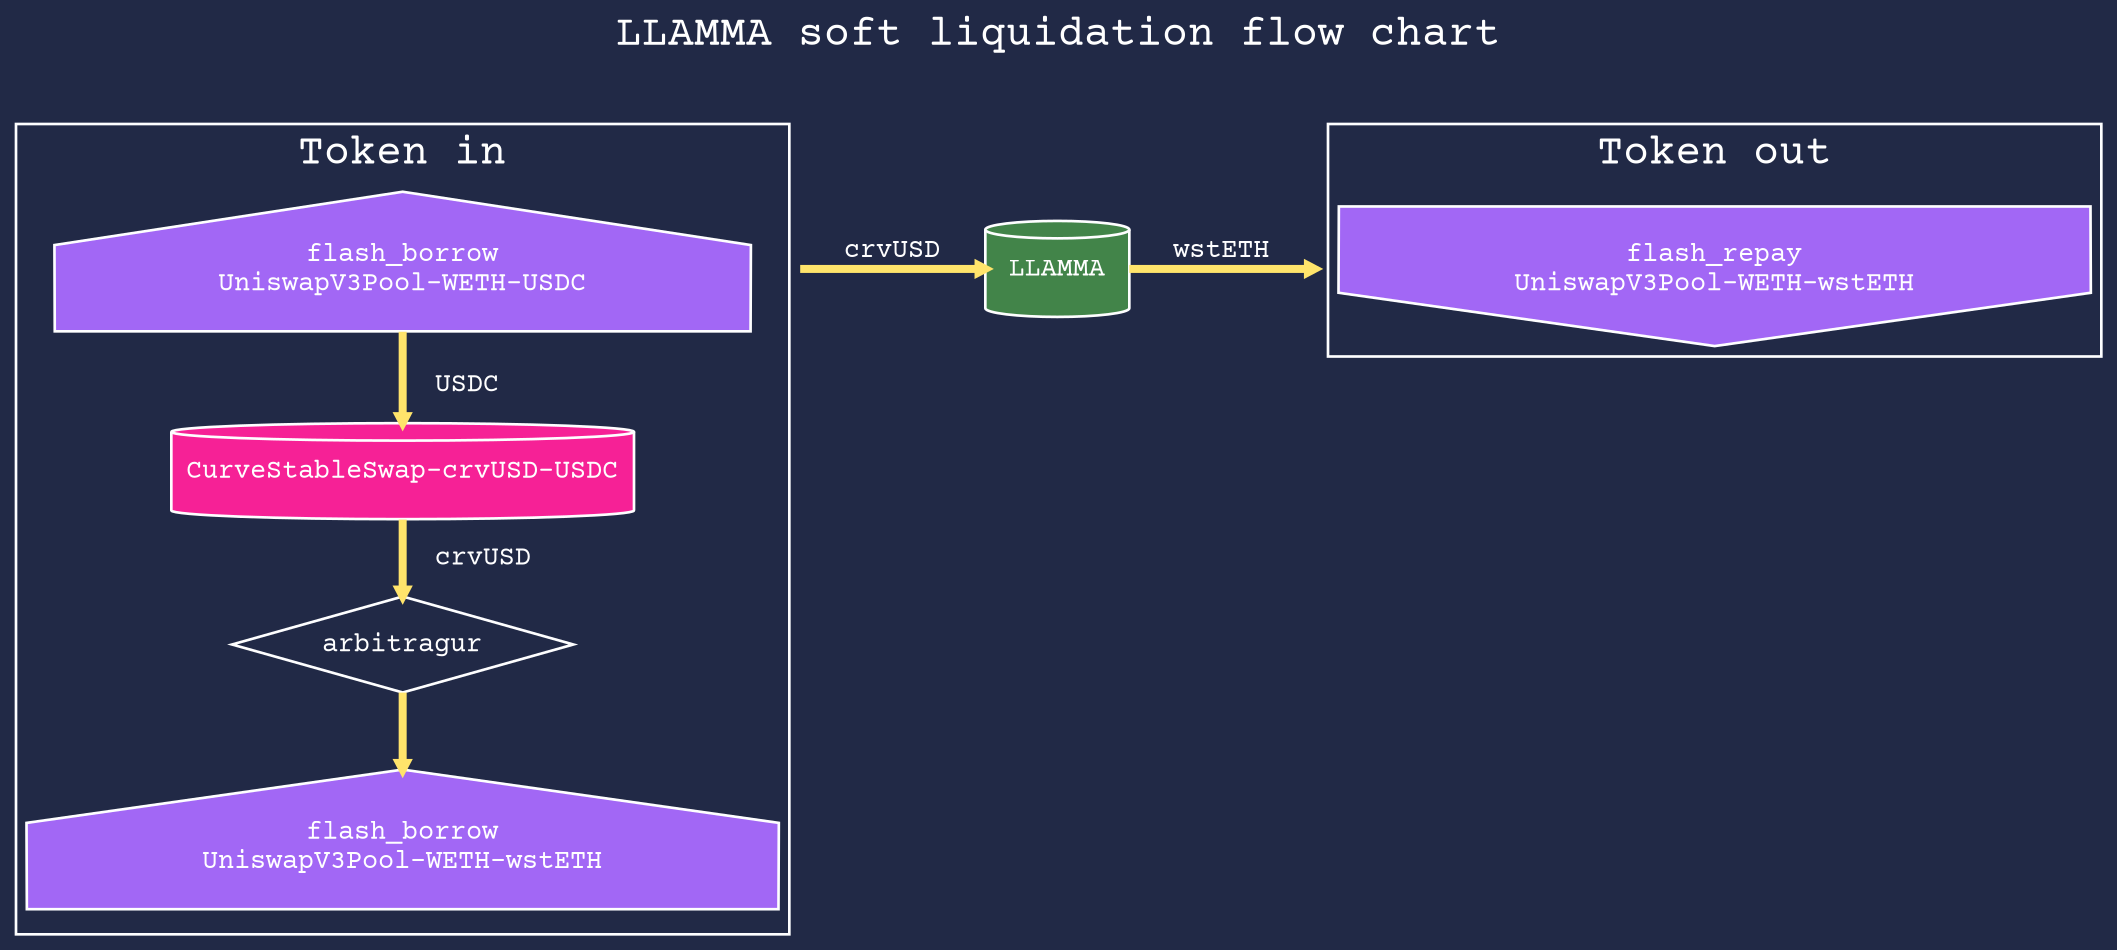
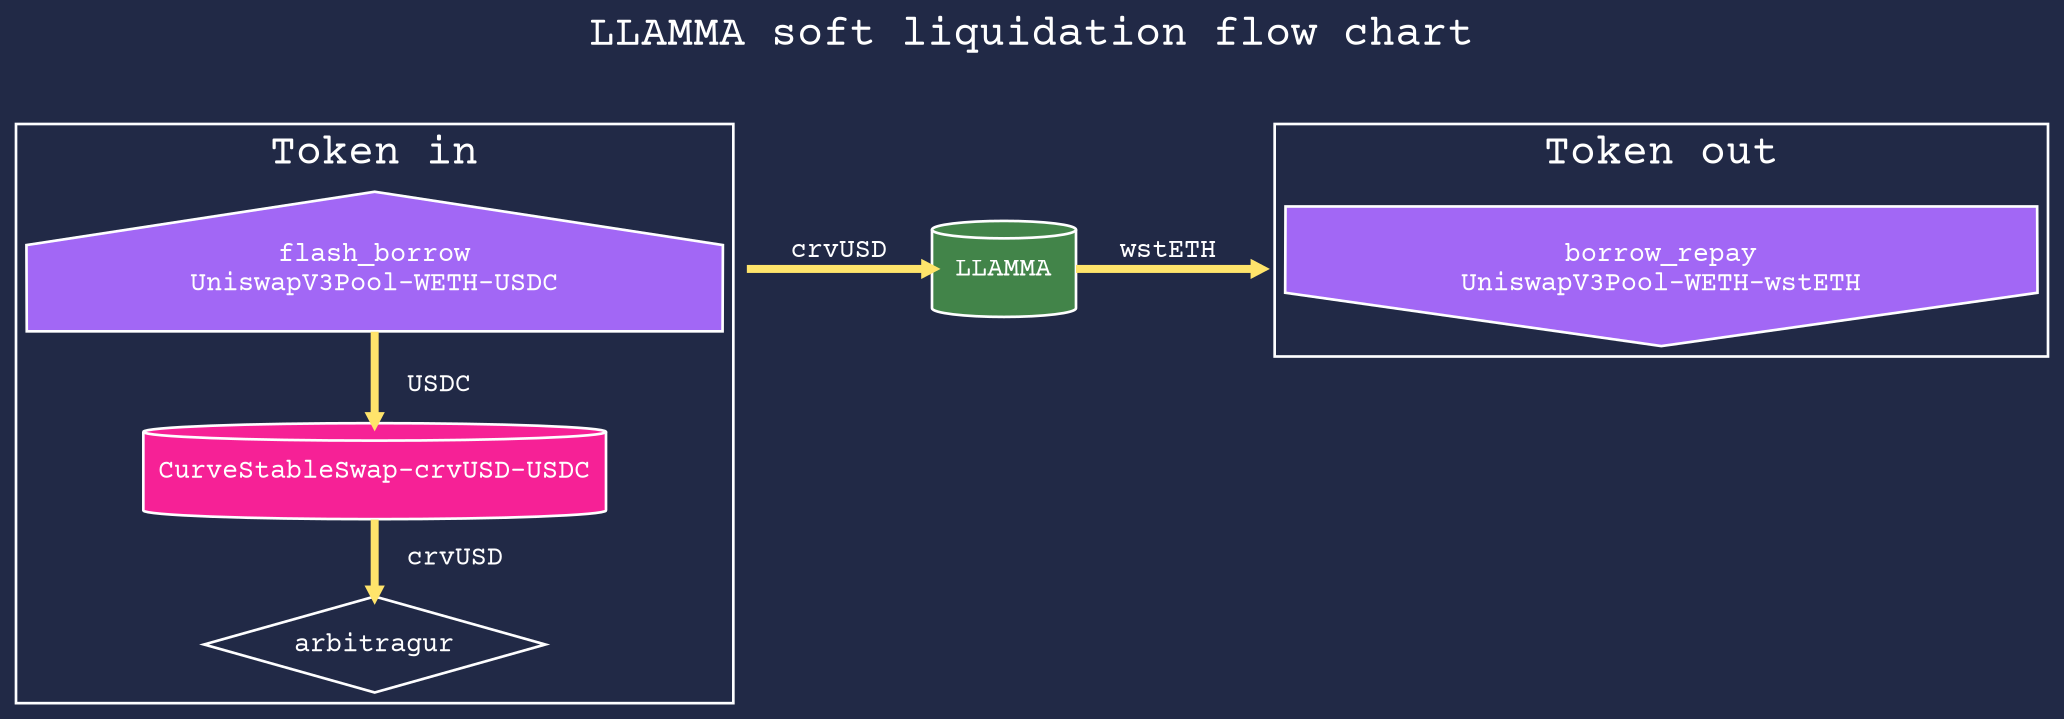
(1715, 269) -> (1661, 269)
(403, 847) -> none
